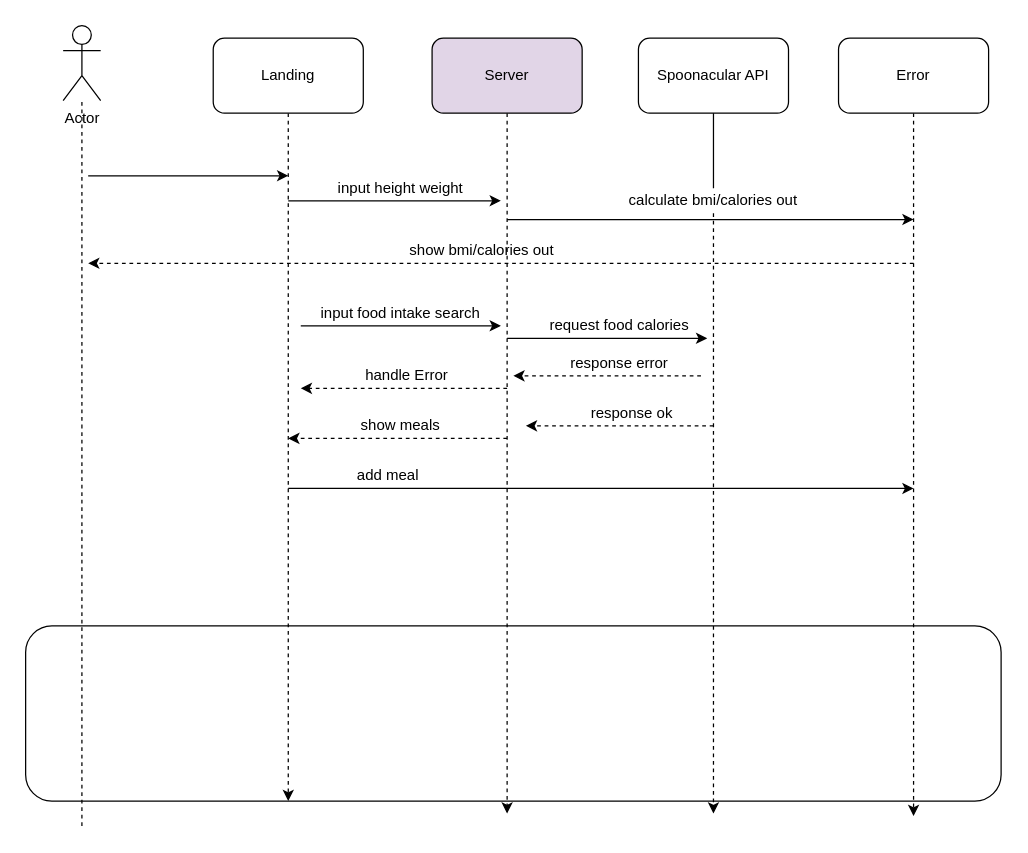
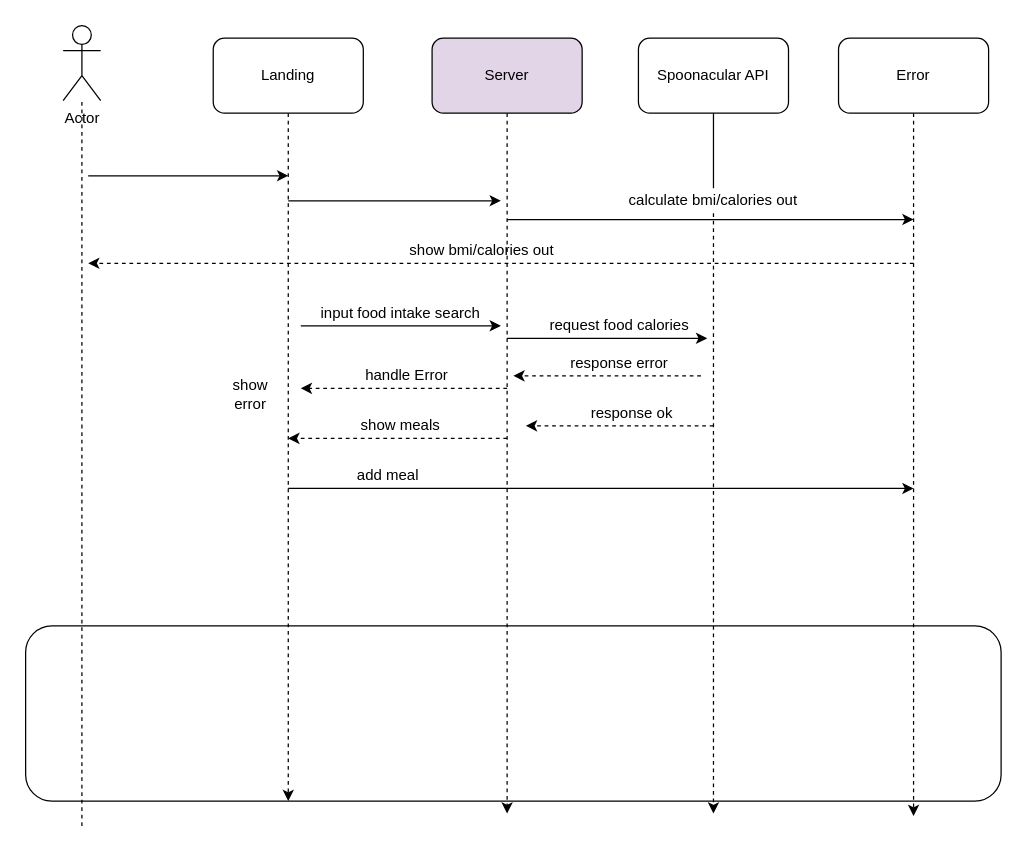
(401, 188) -> none
none -> (251, 394)
